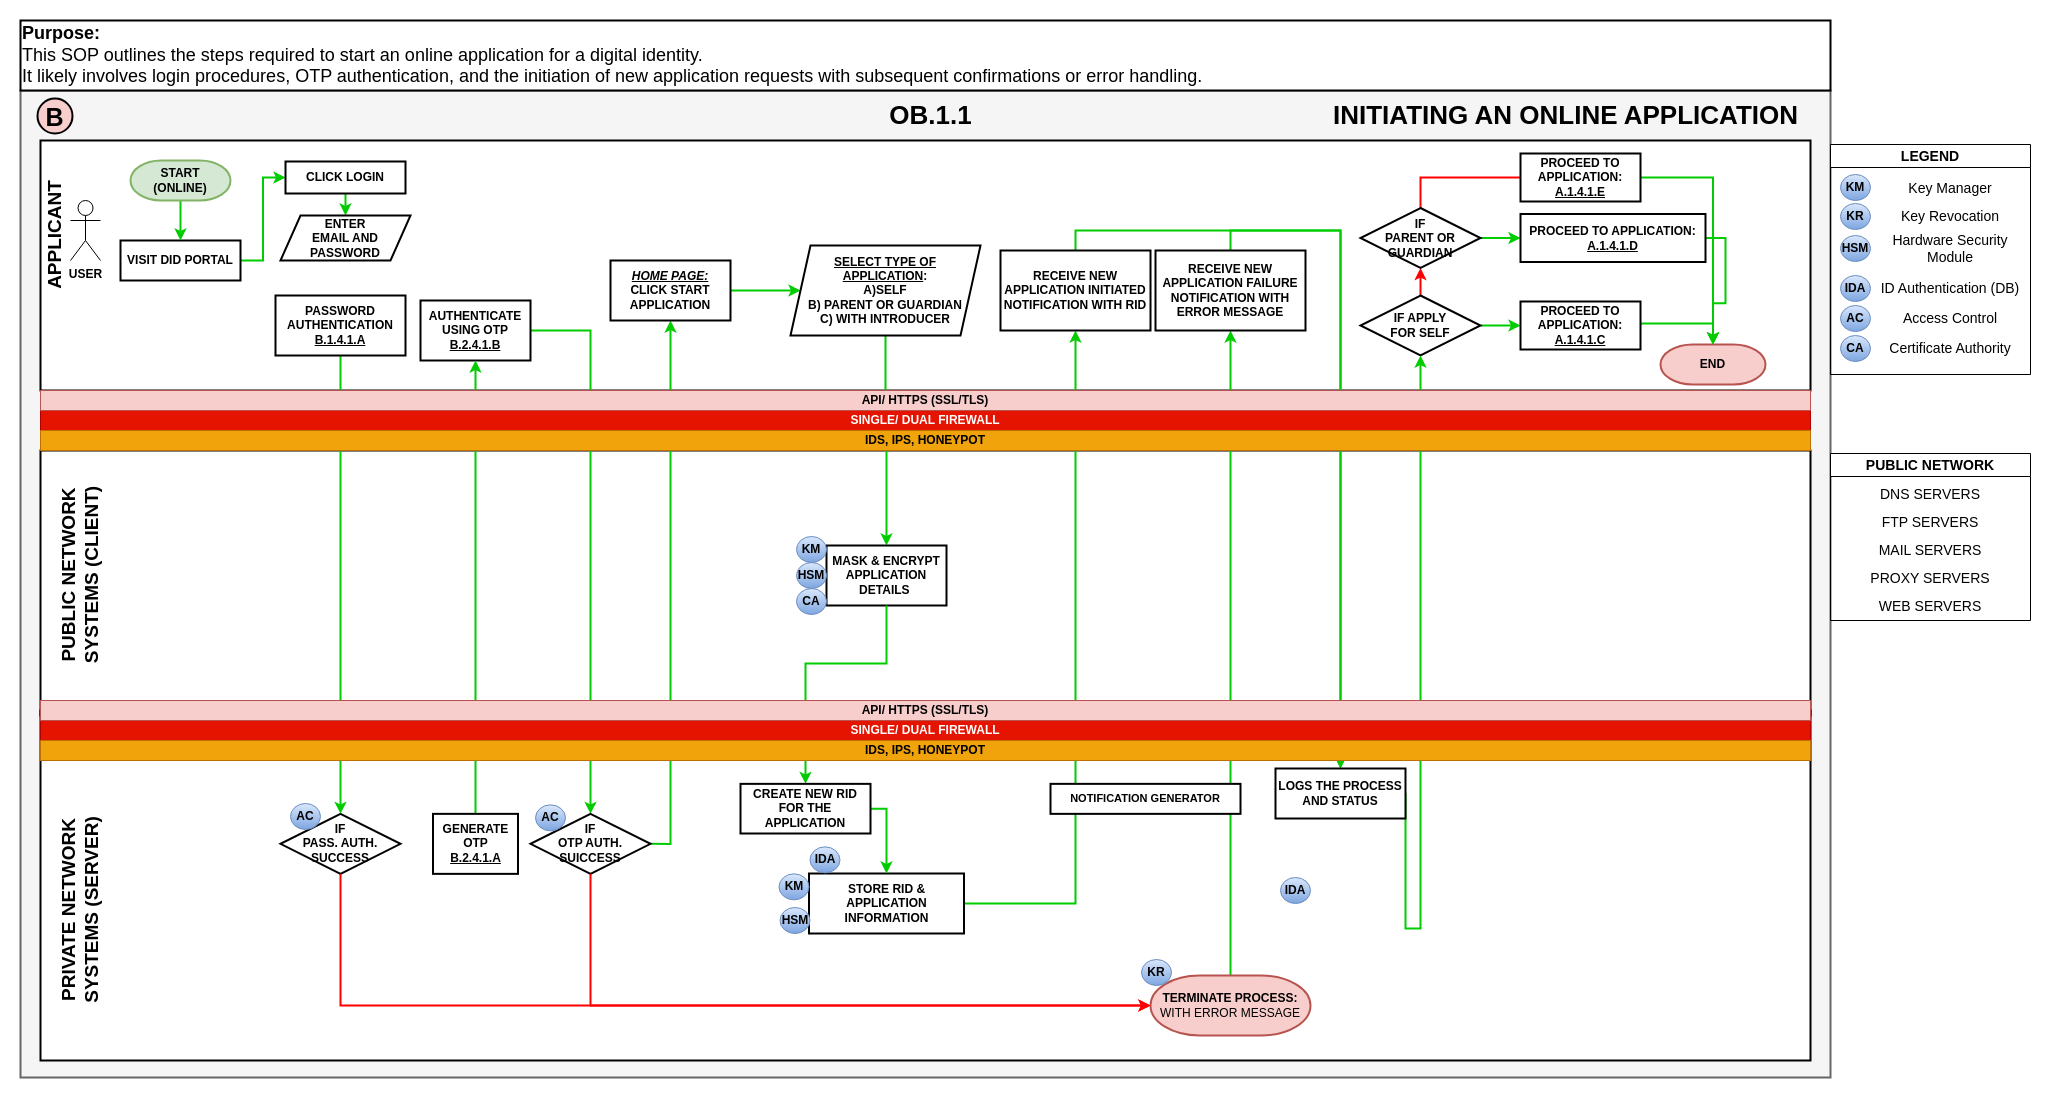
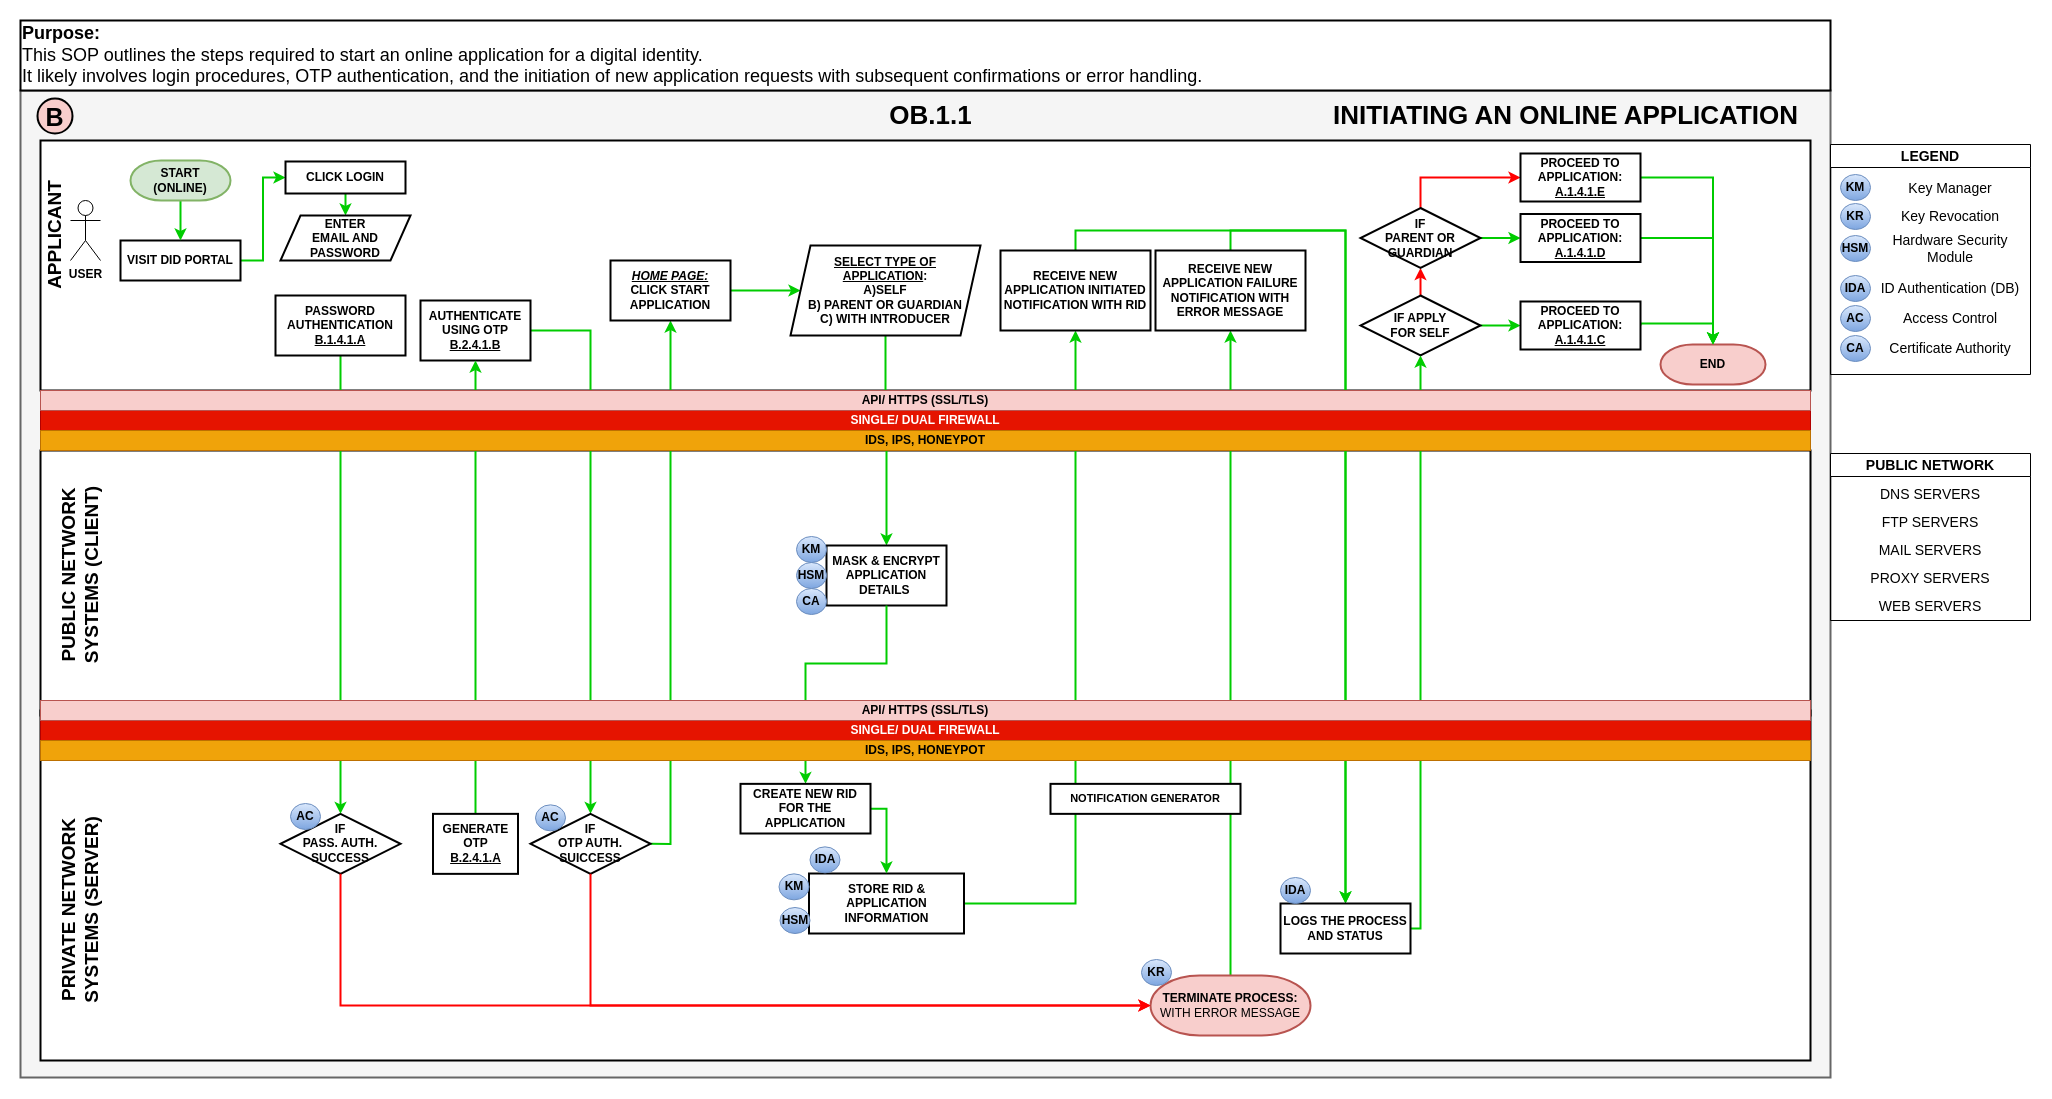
(1513, 178) -> (1510, 178)
(1613, 238) -> (1581, 238)
(1341, 794) -> (1346, 929)
